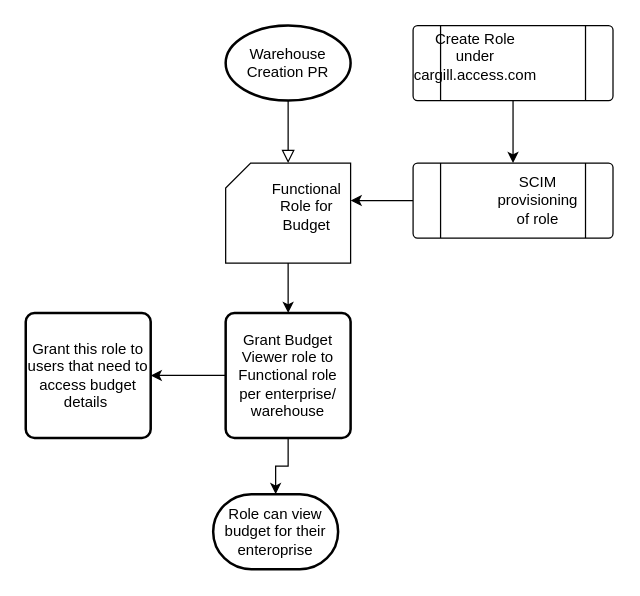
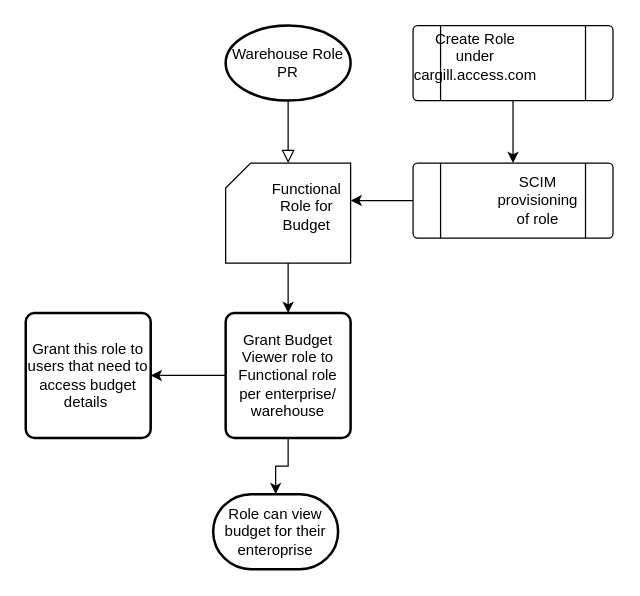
(288, 63) -> (288, 63)
